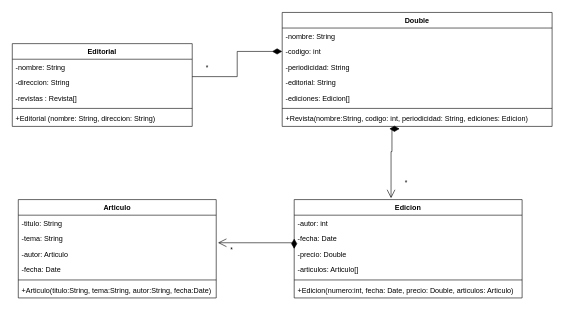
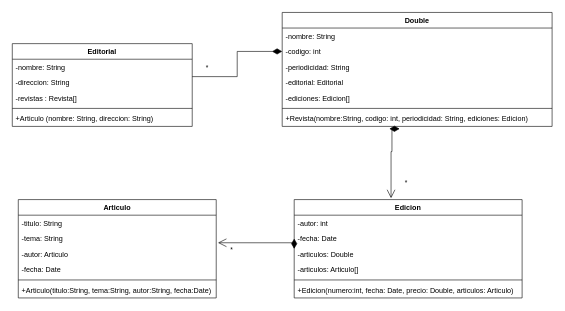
(316, 83) -> (320, 83)
(95, 119) -> (94, 119)
(324, 254) -> (329, 254)
